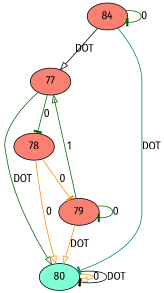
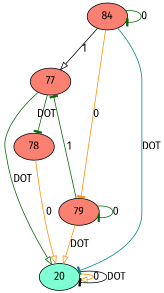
(85, 49) -> (85, 49)
(47, 114) -> (47, 114)
(65, 149) -> (65, 149)
(55, 178) -> (94, 112)
(60, 277) -> (60, 277)
